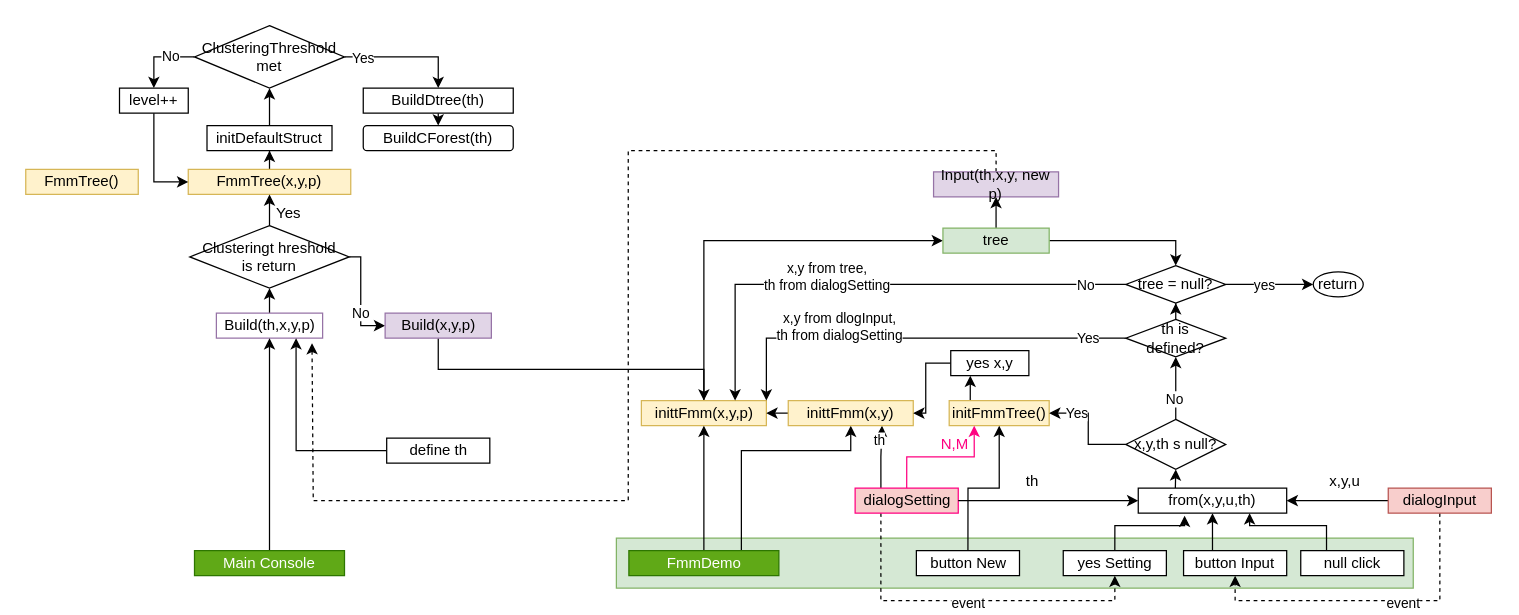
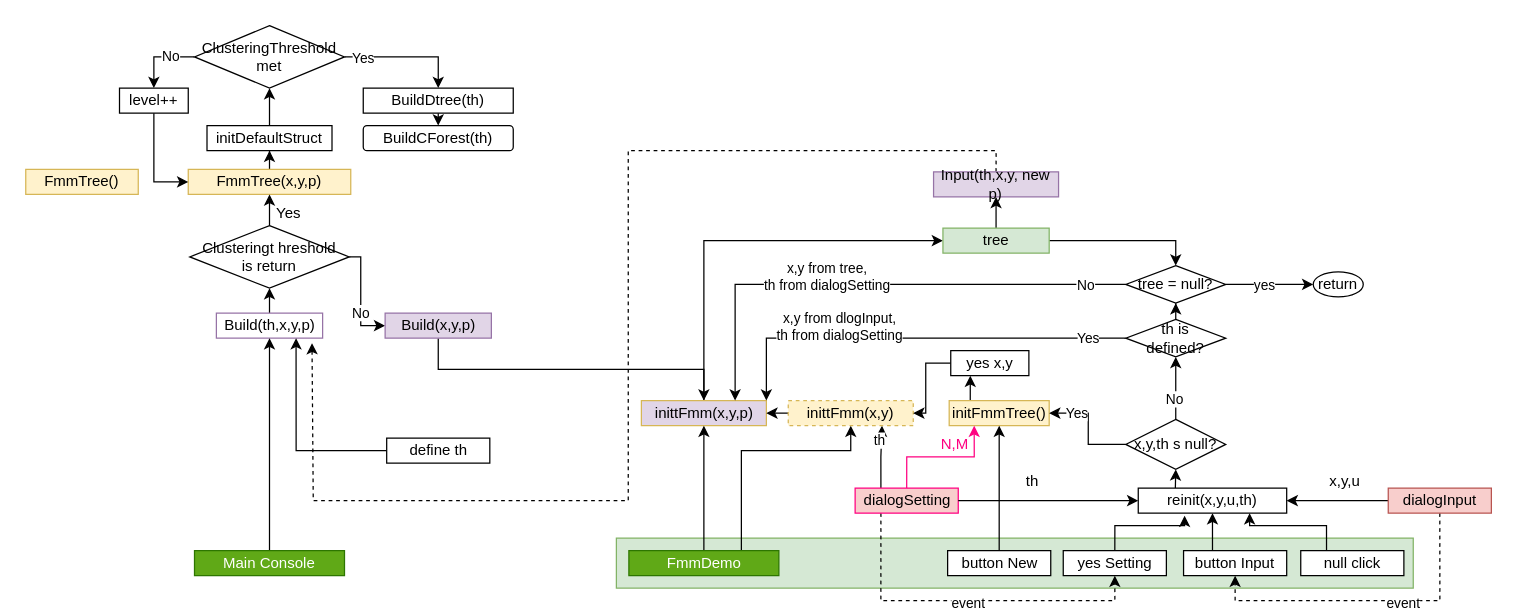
(704, 413) -> (704, 413)
(851, 413) -> (851, 413)
(1213, 501) -> (1213, 501)
(968, 563) -> (999, 563)
